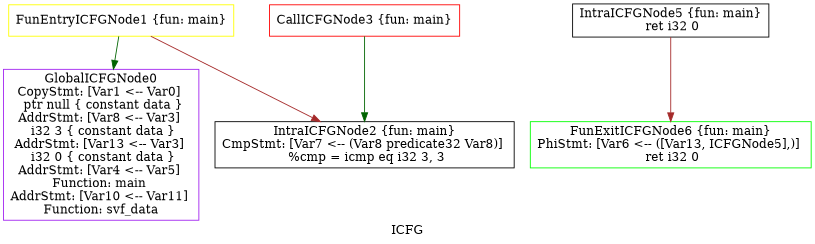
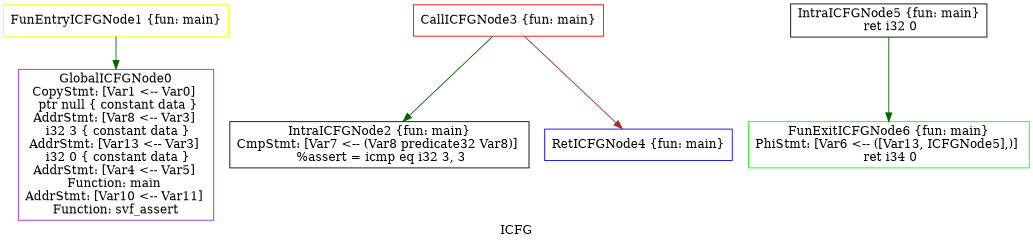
(671, 75) -> (889, 75)
(232, 77) -> none
none -> (638, 145)
(365, 157) -> (379, 157)
(671, 157) -> (889, 157)
(101, 210) -> (116, 210)
